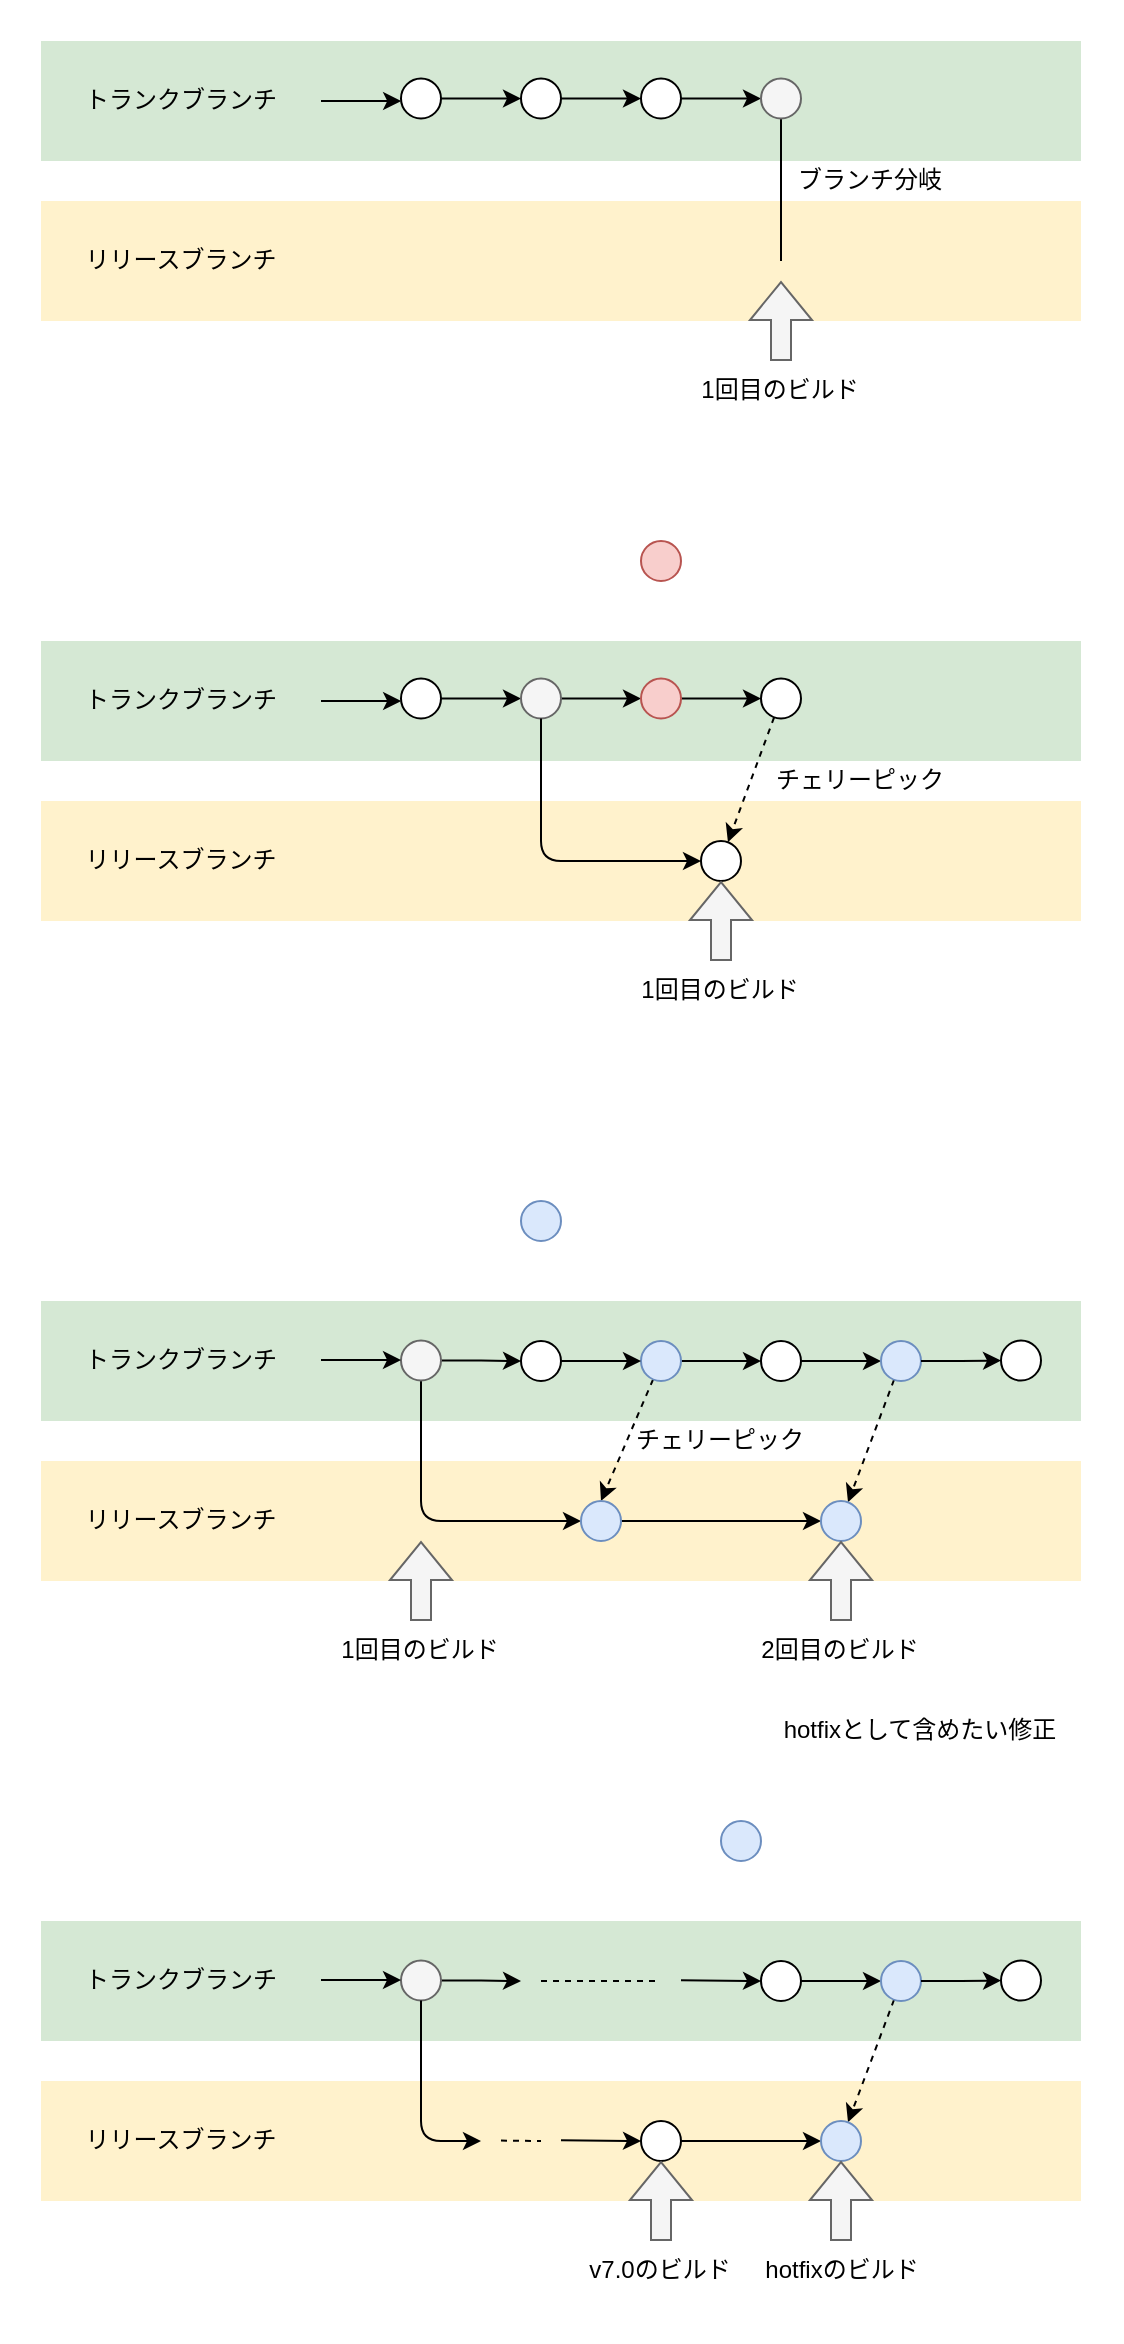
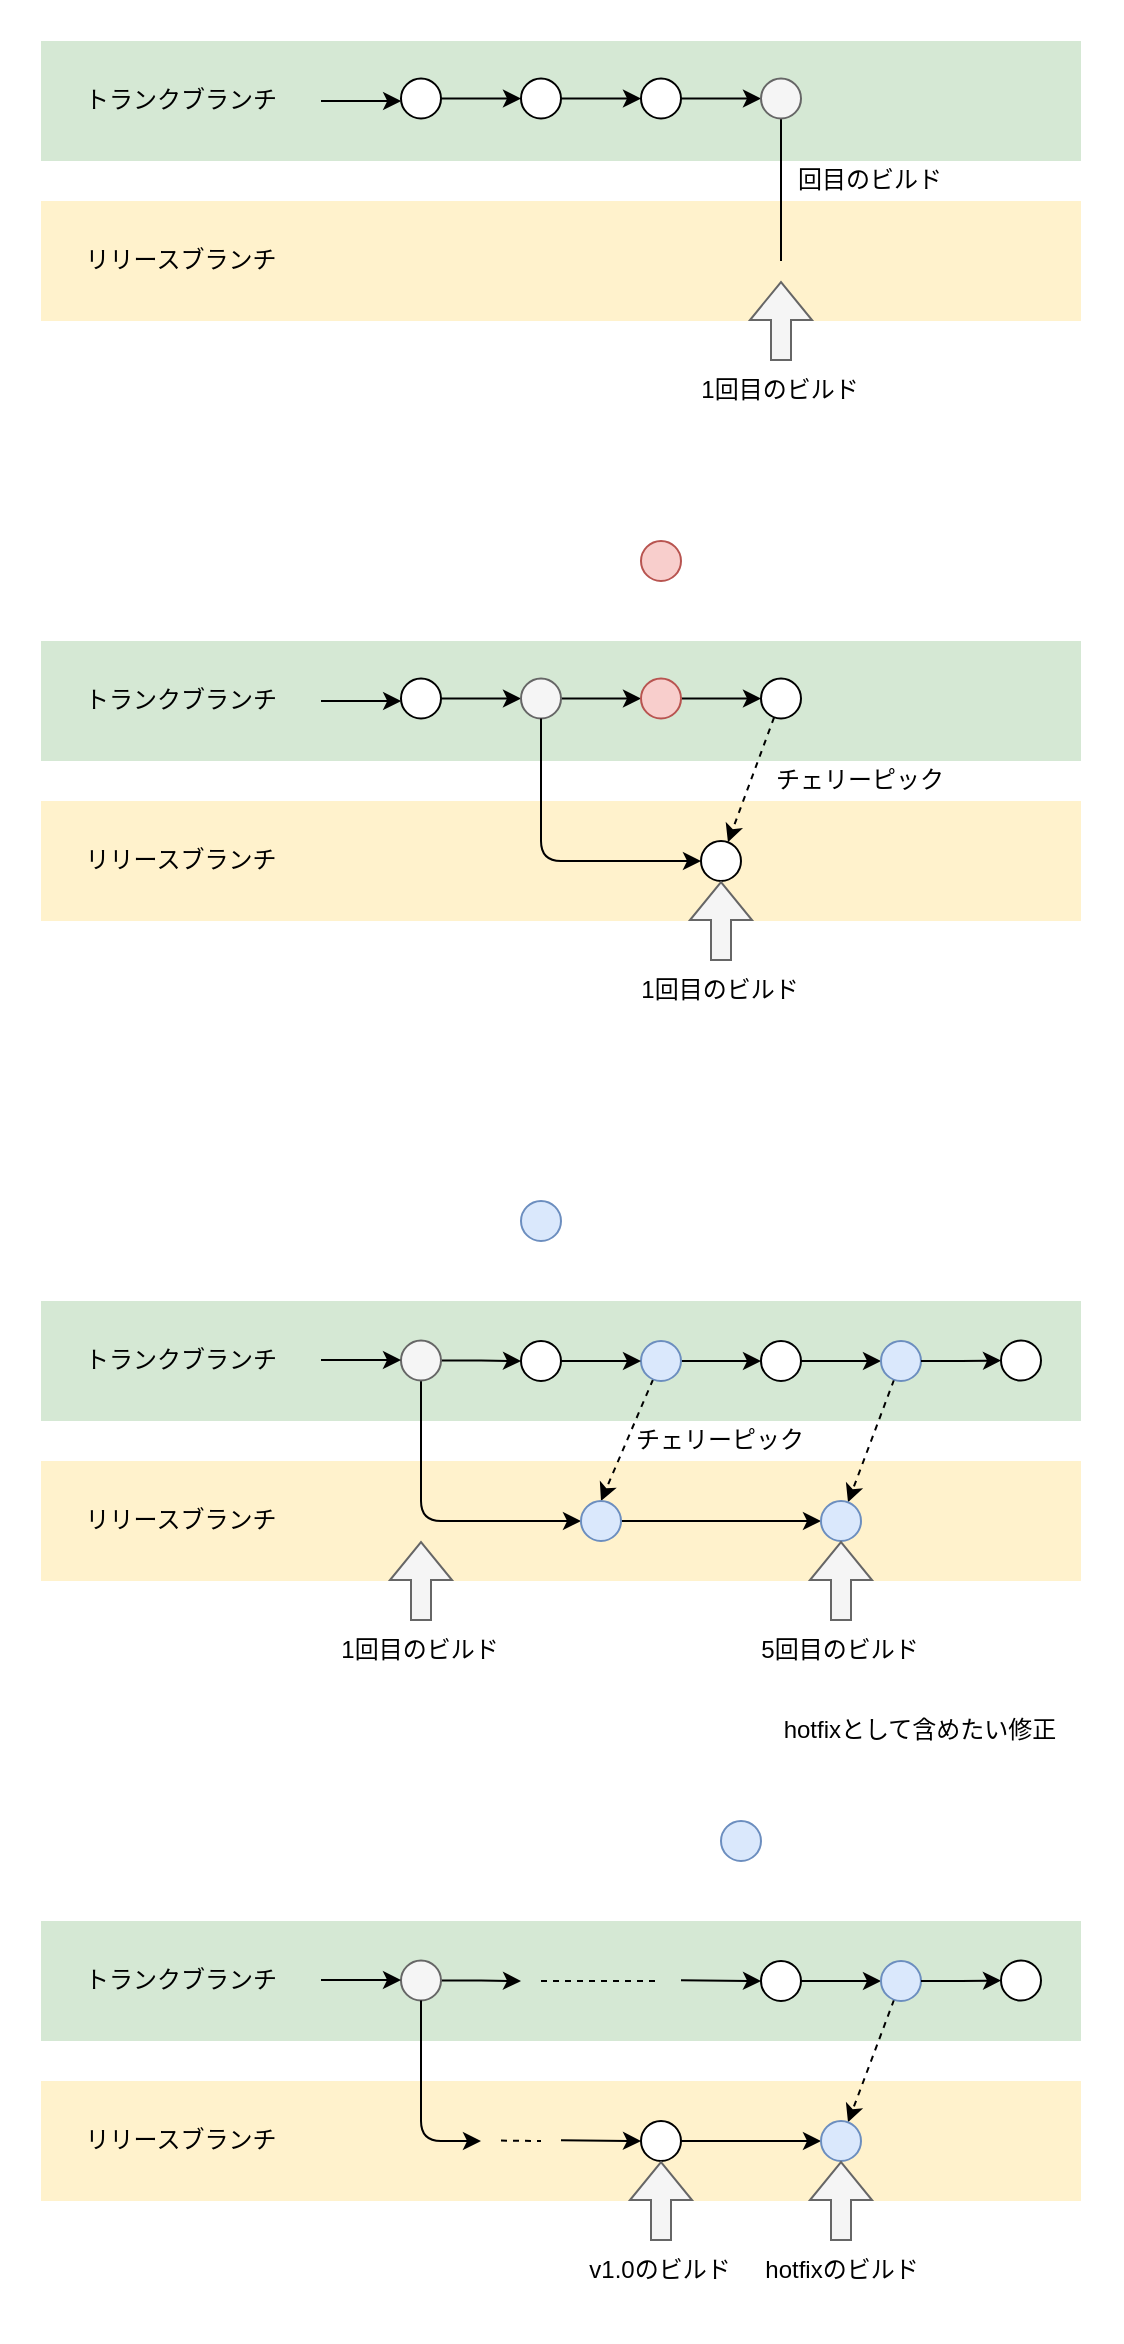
(871, 181) -> (871, 181)
(841, 1651) -> (841, 1651)
(661, 2271) -> (661, 2271)
